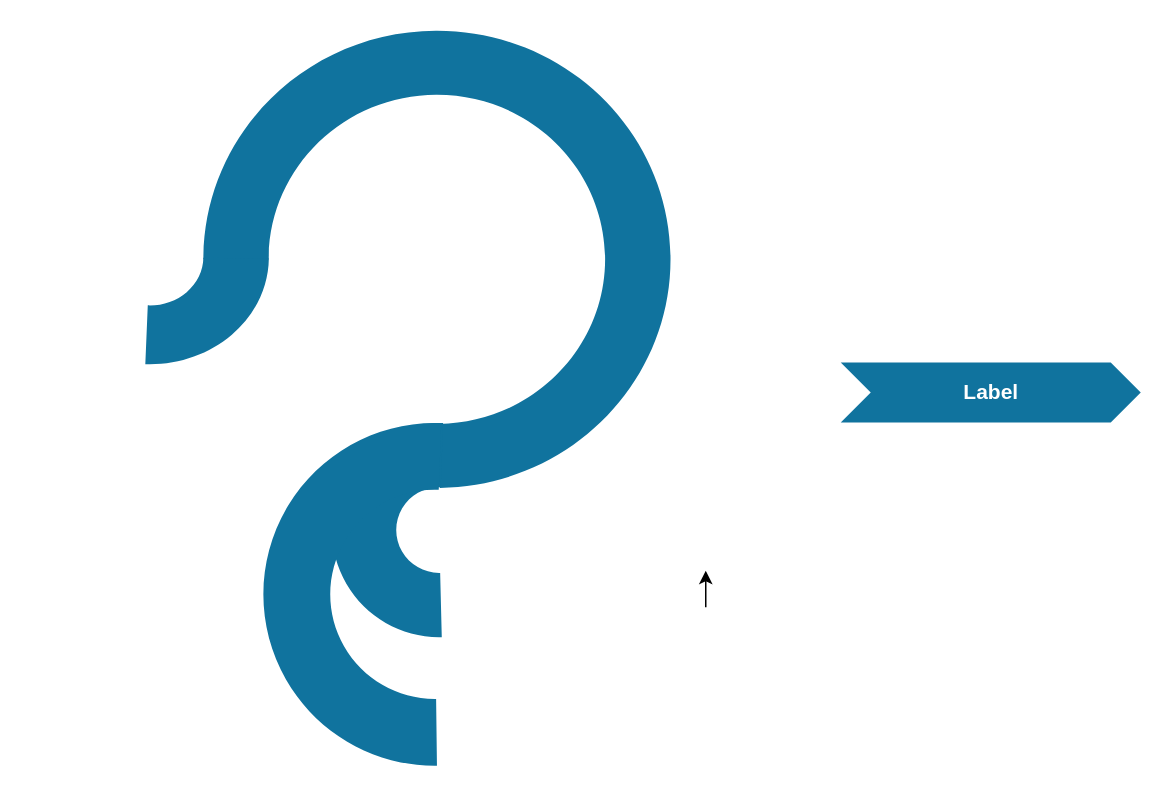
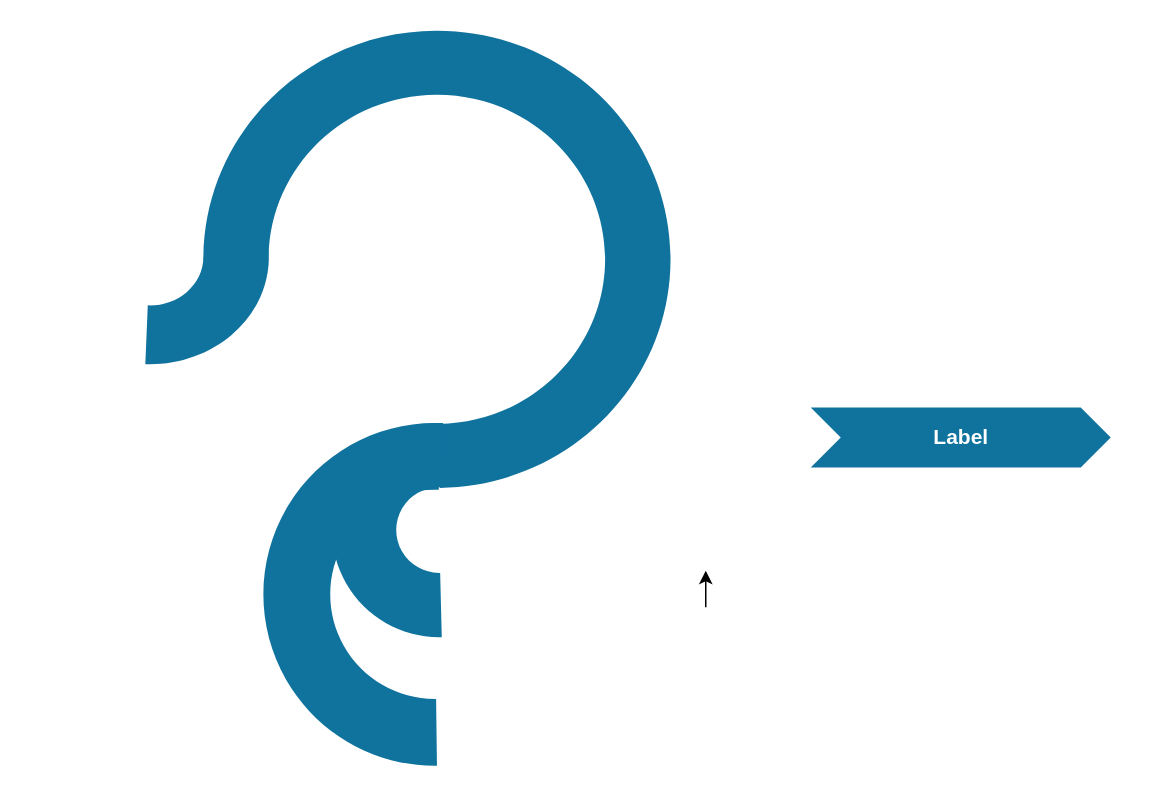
(991, 393) -> (961, 438)
